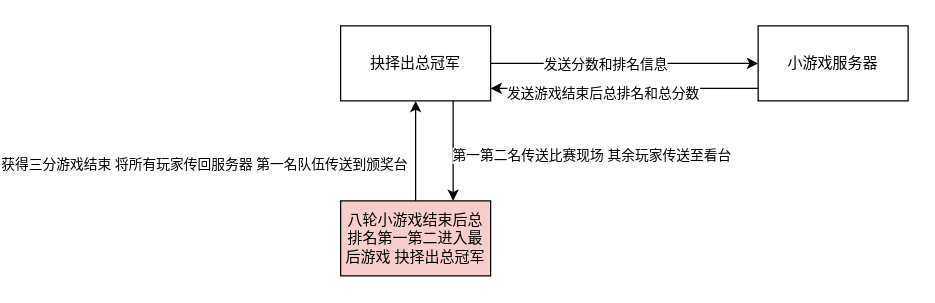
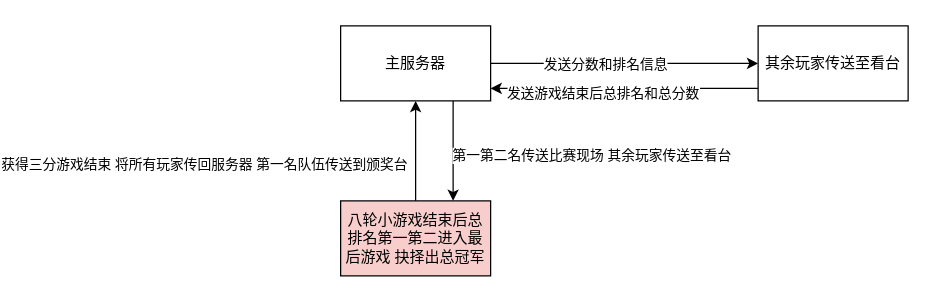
(416, 63) -> (416, 63)
(833, 63) -> (833, 63)
